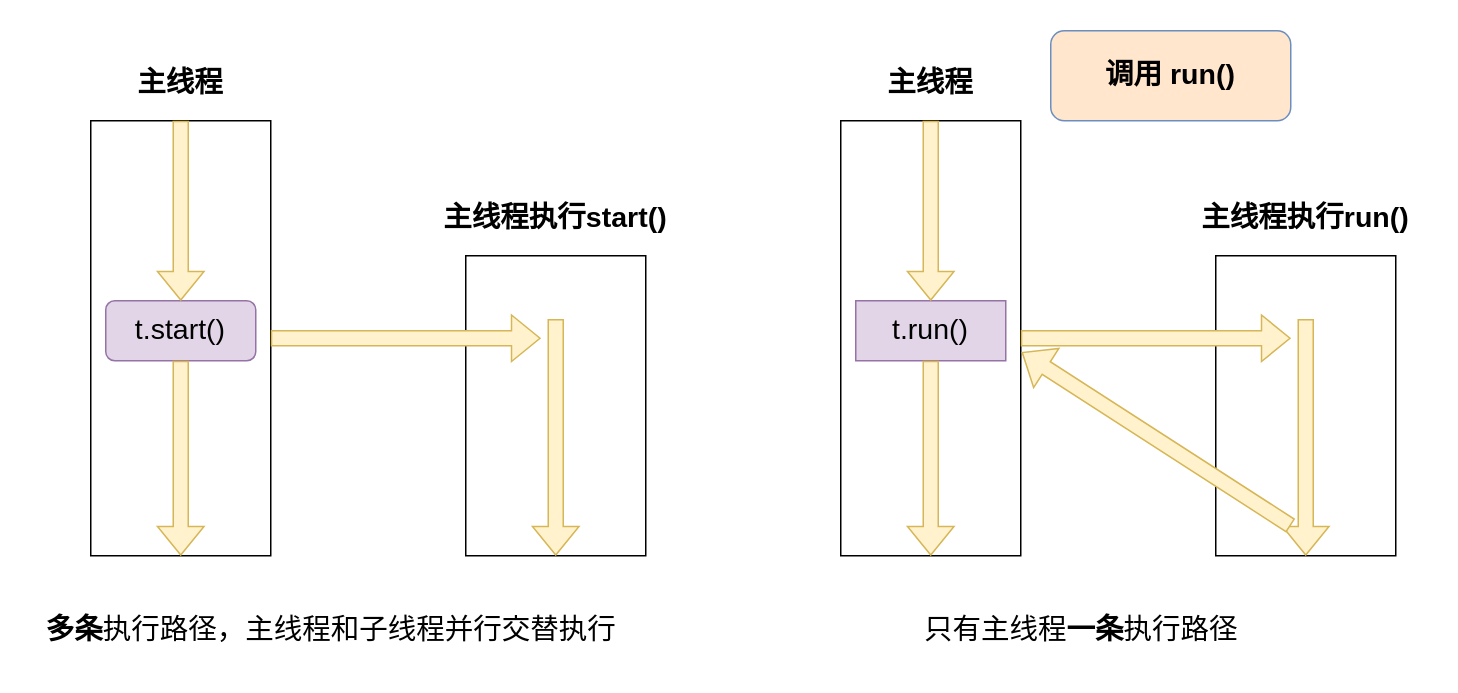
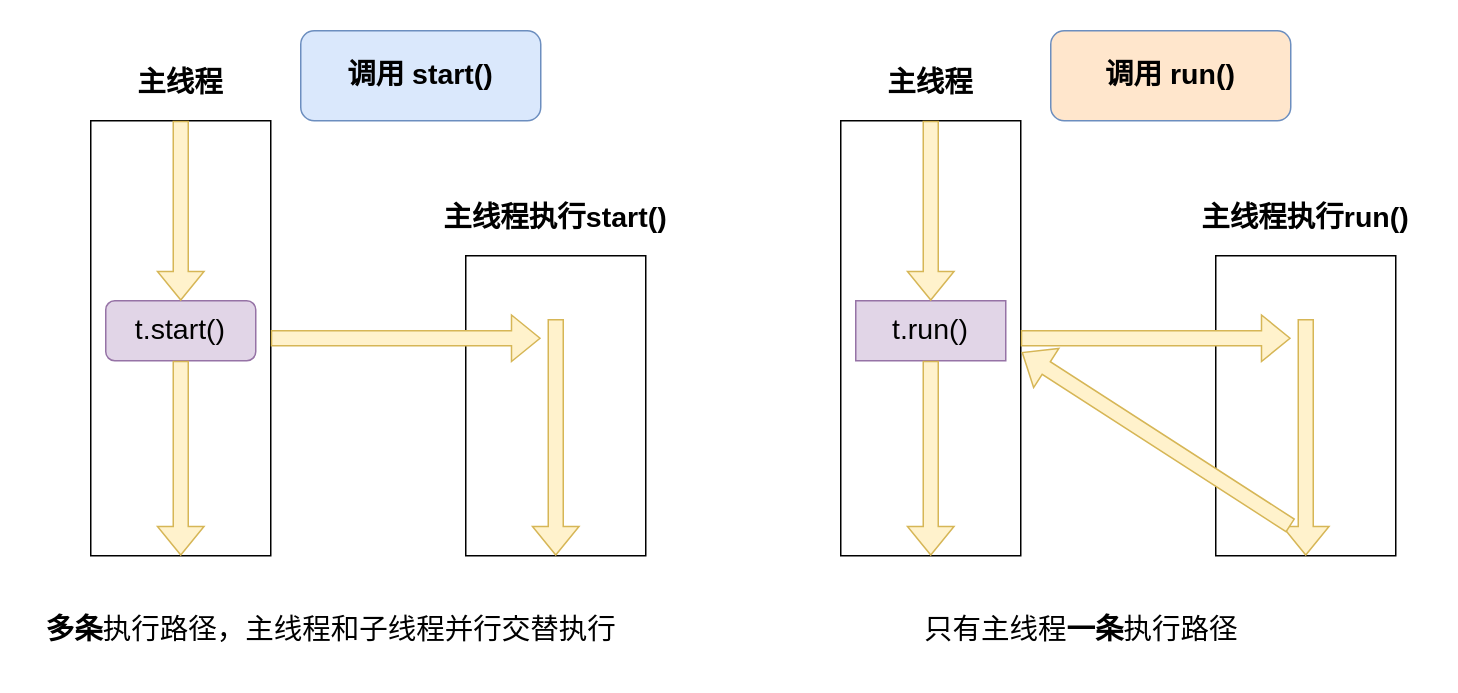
none -> (421, 76)
